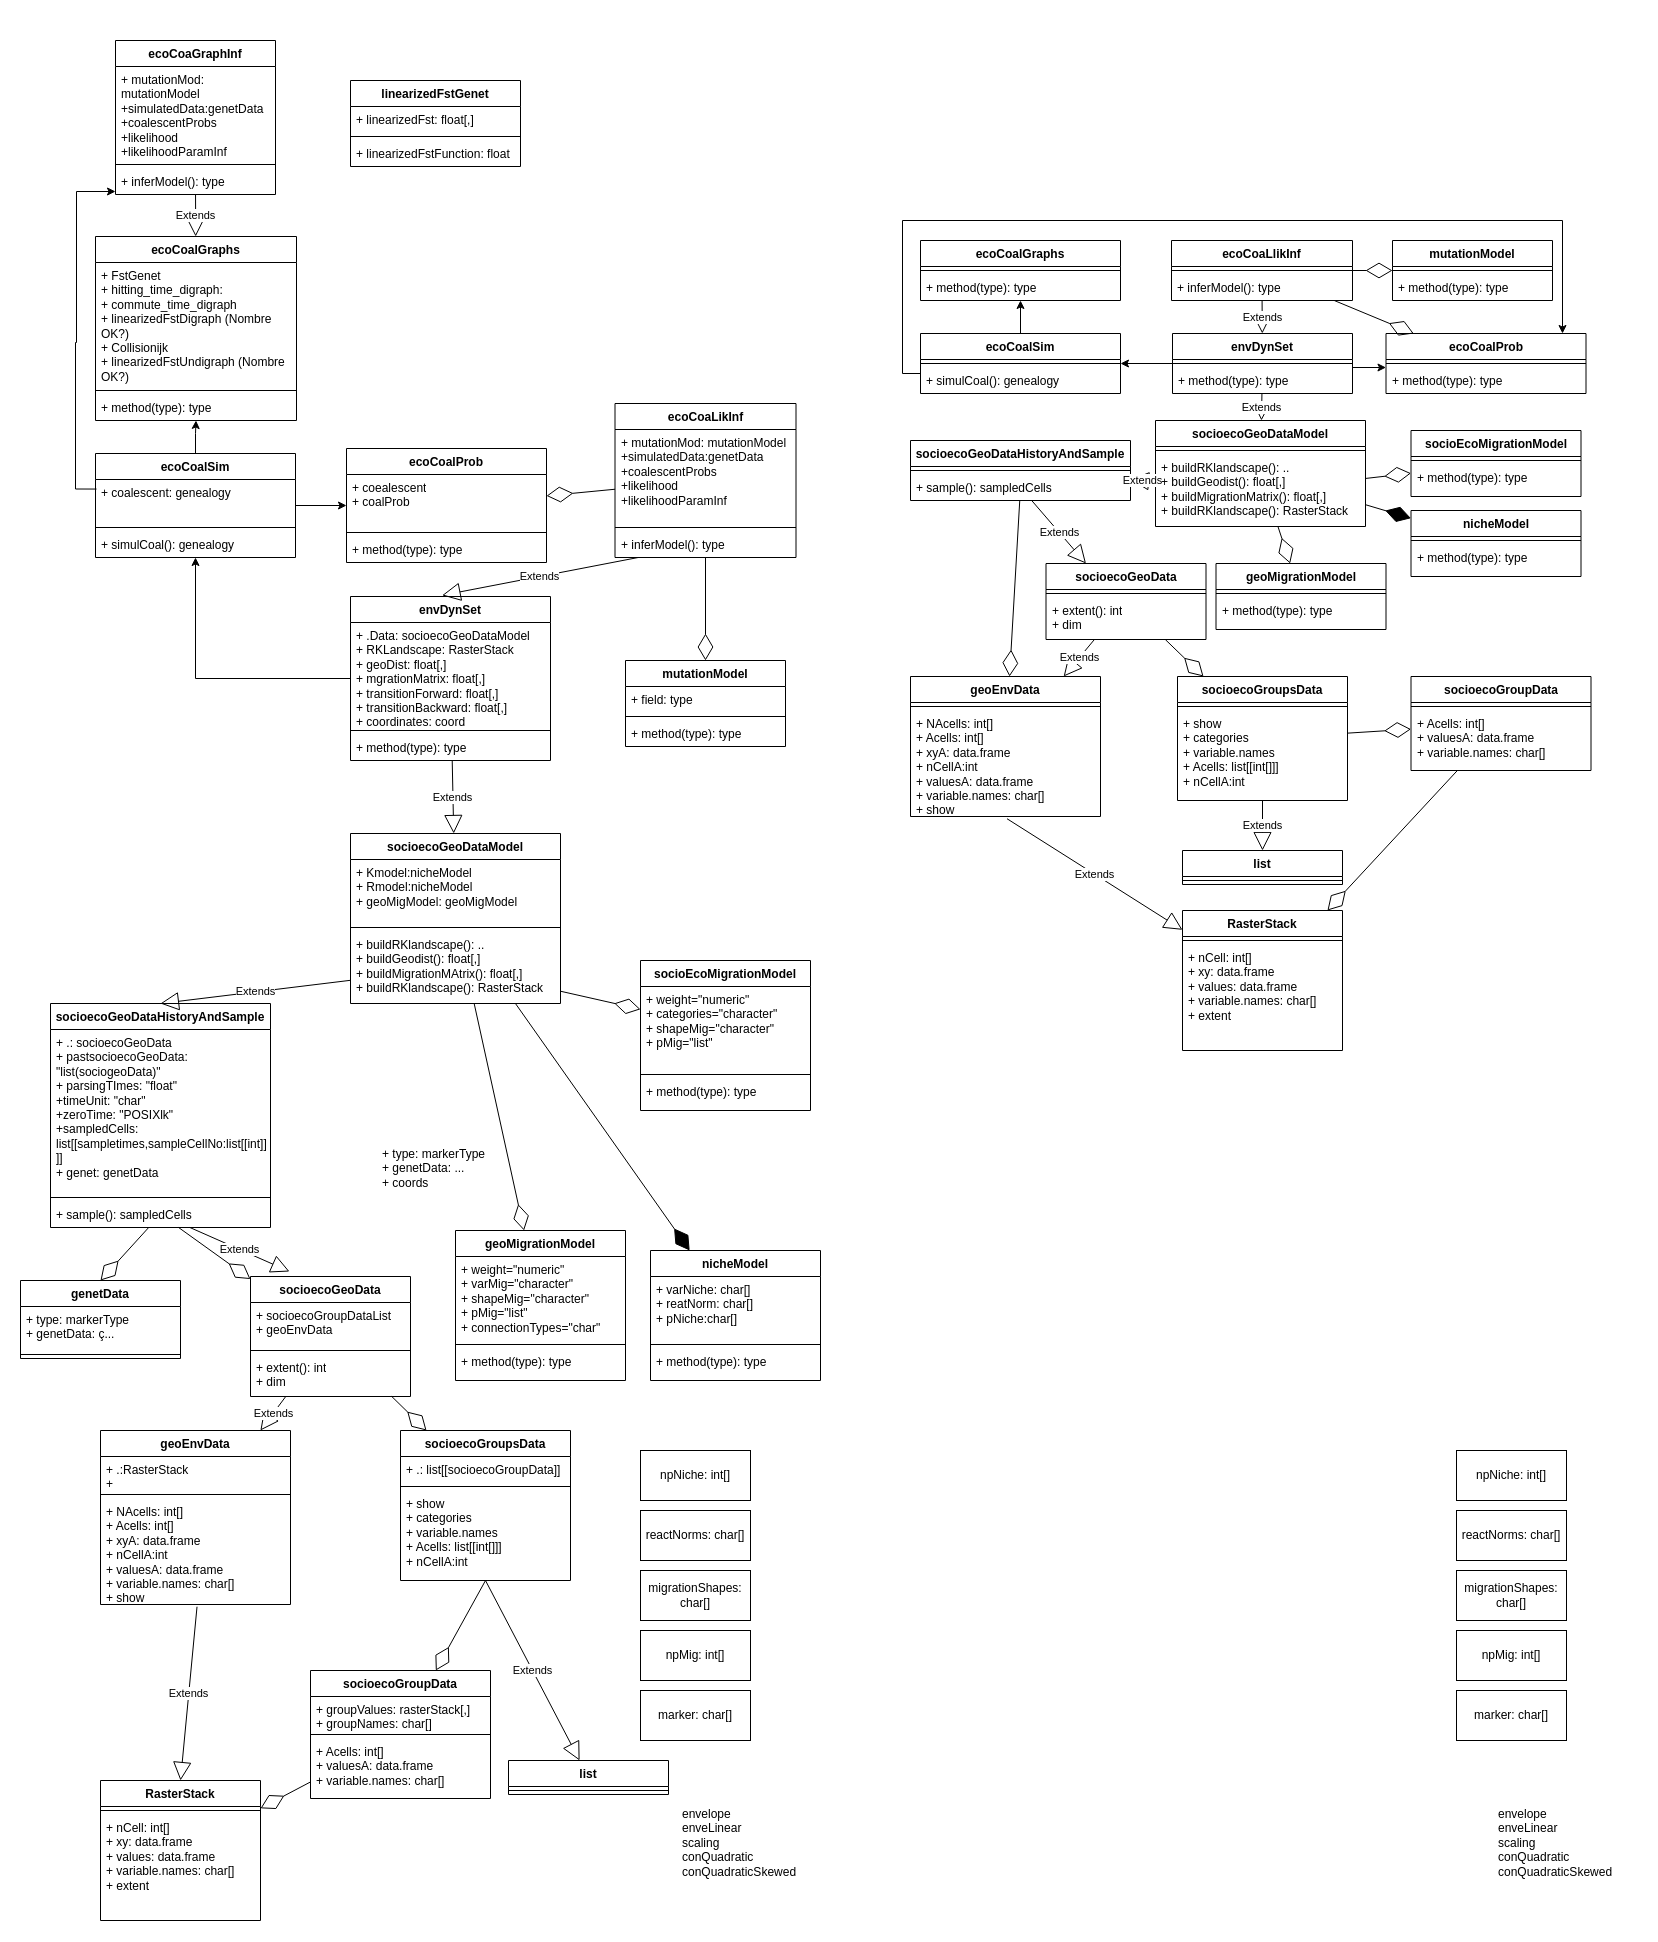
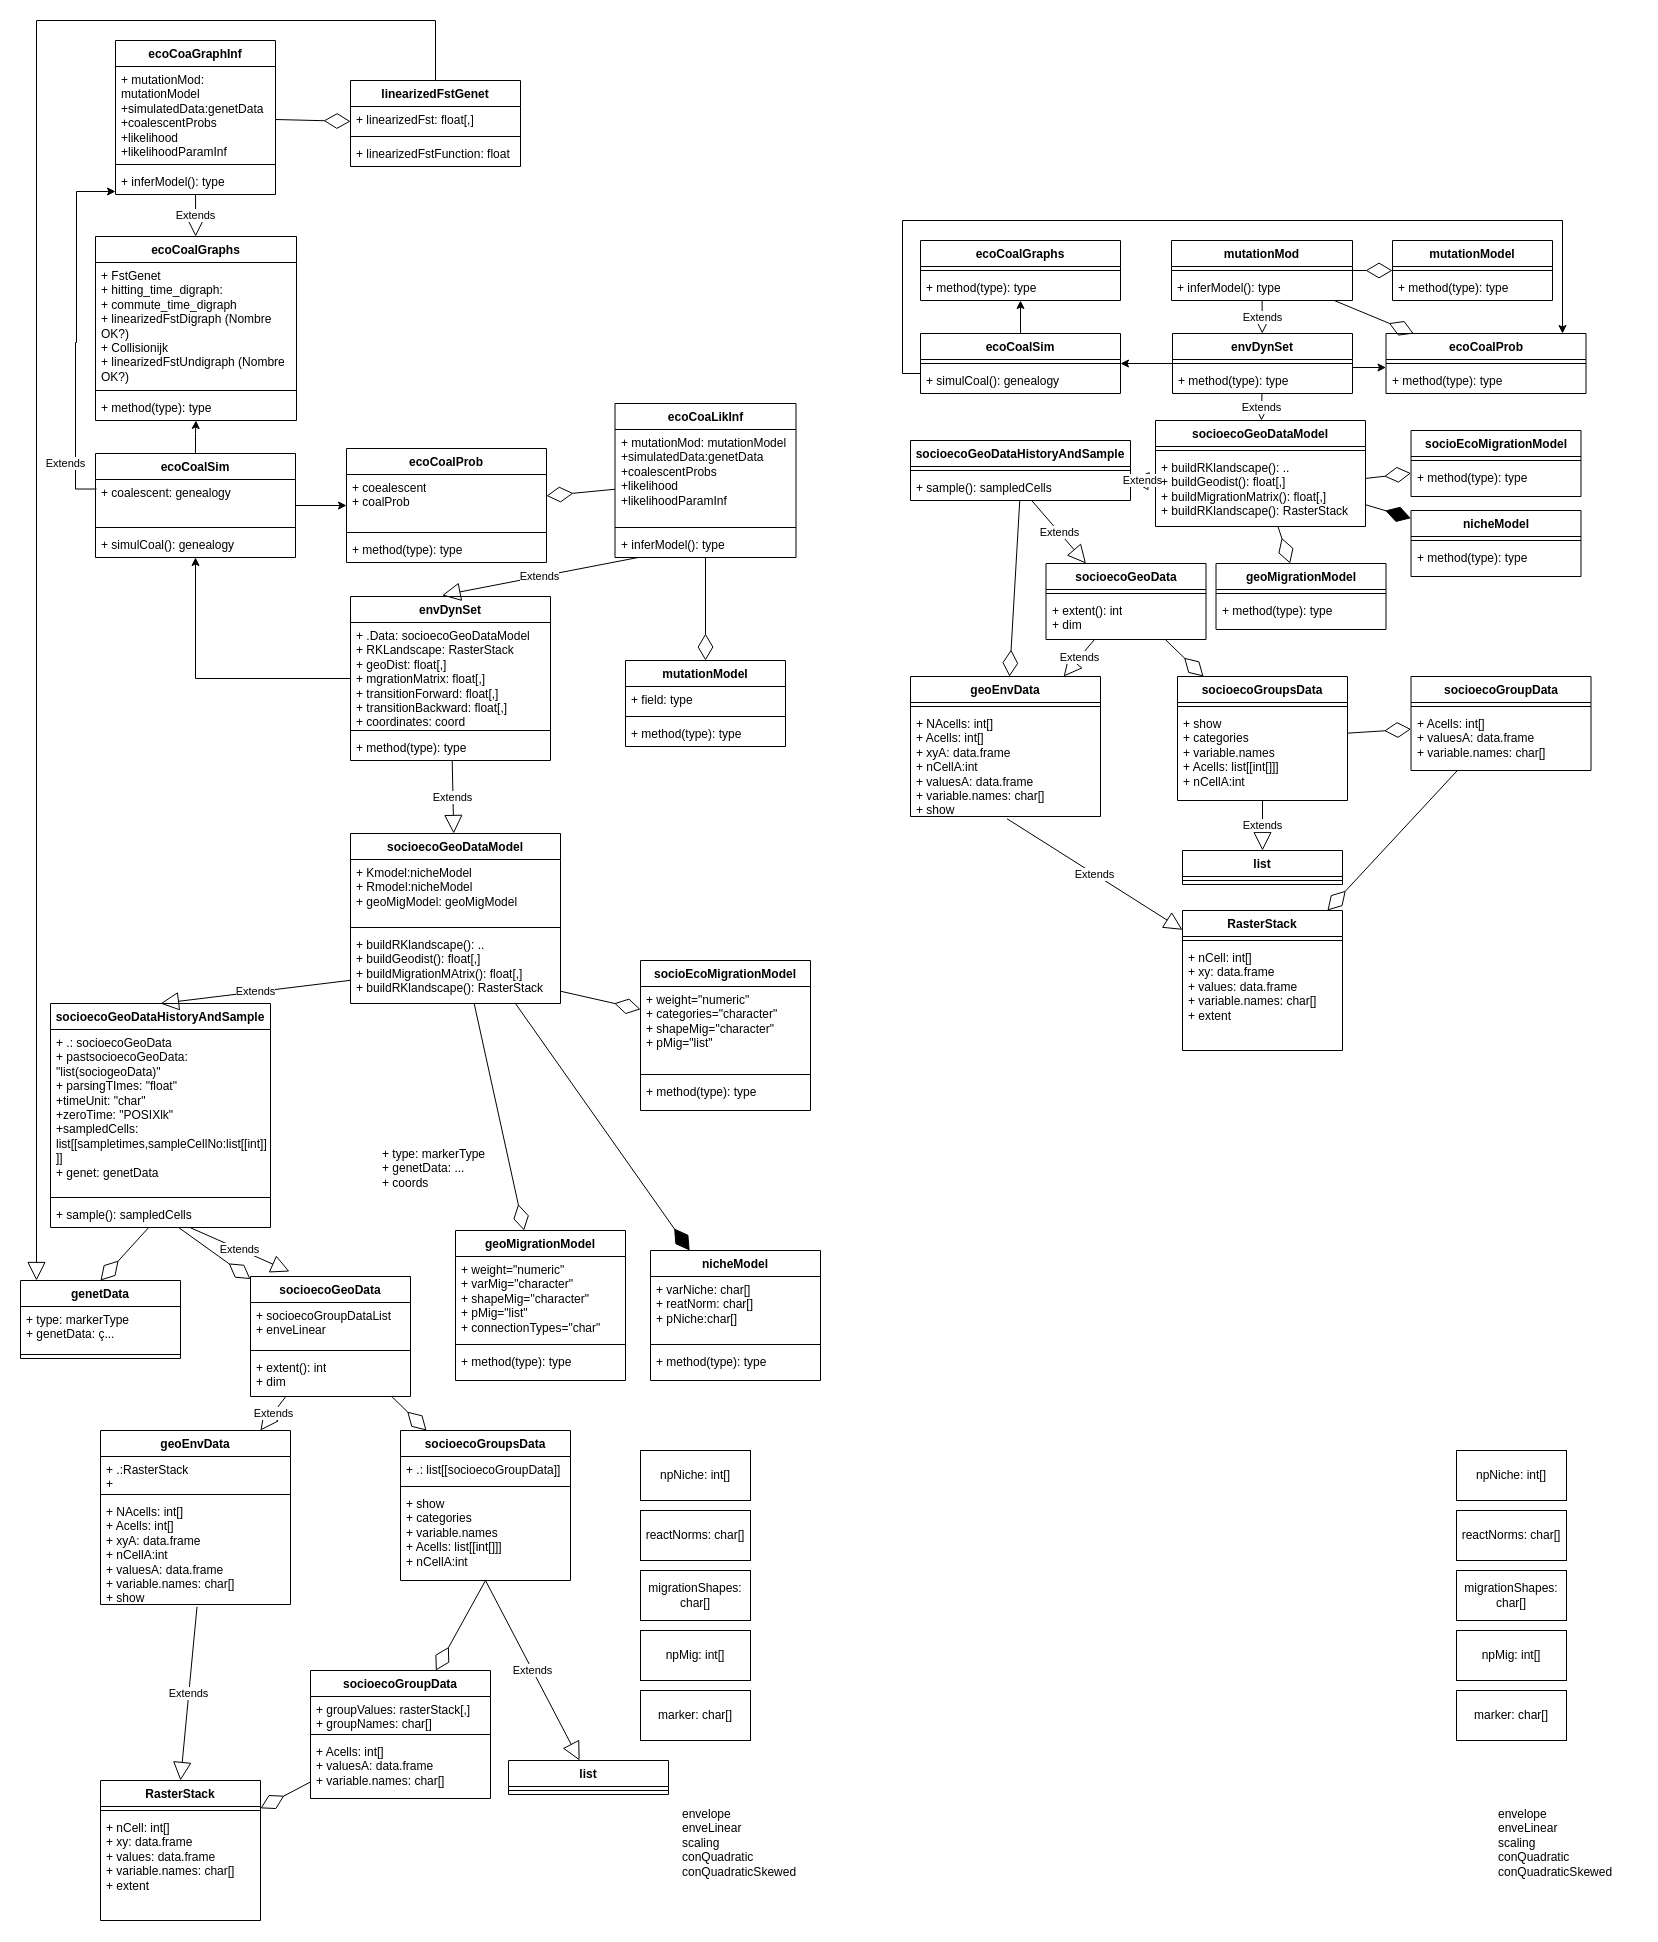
none -> (301, 120)
(1262, 255) -> (1262, 255)
none -> (37, 412)
(331, 1324) -> (331, 1324)
